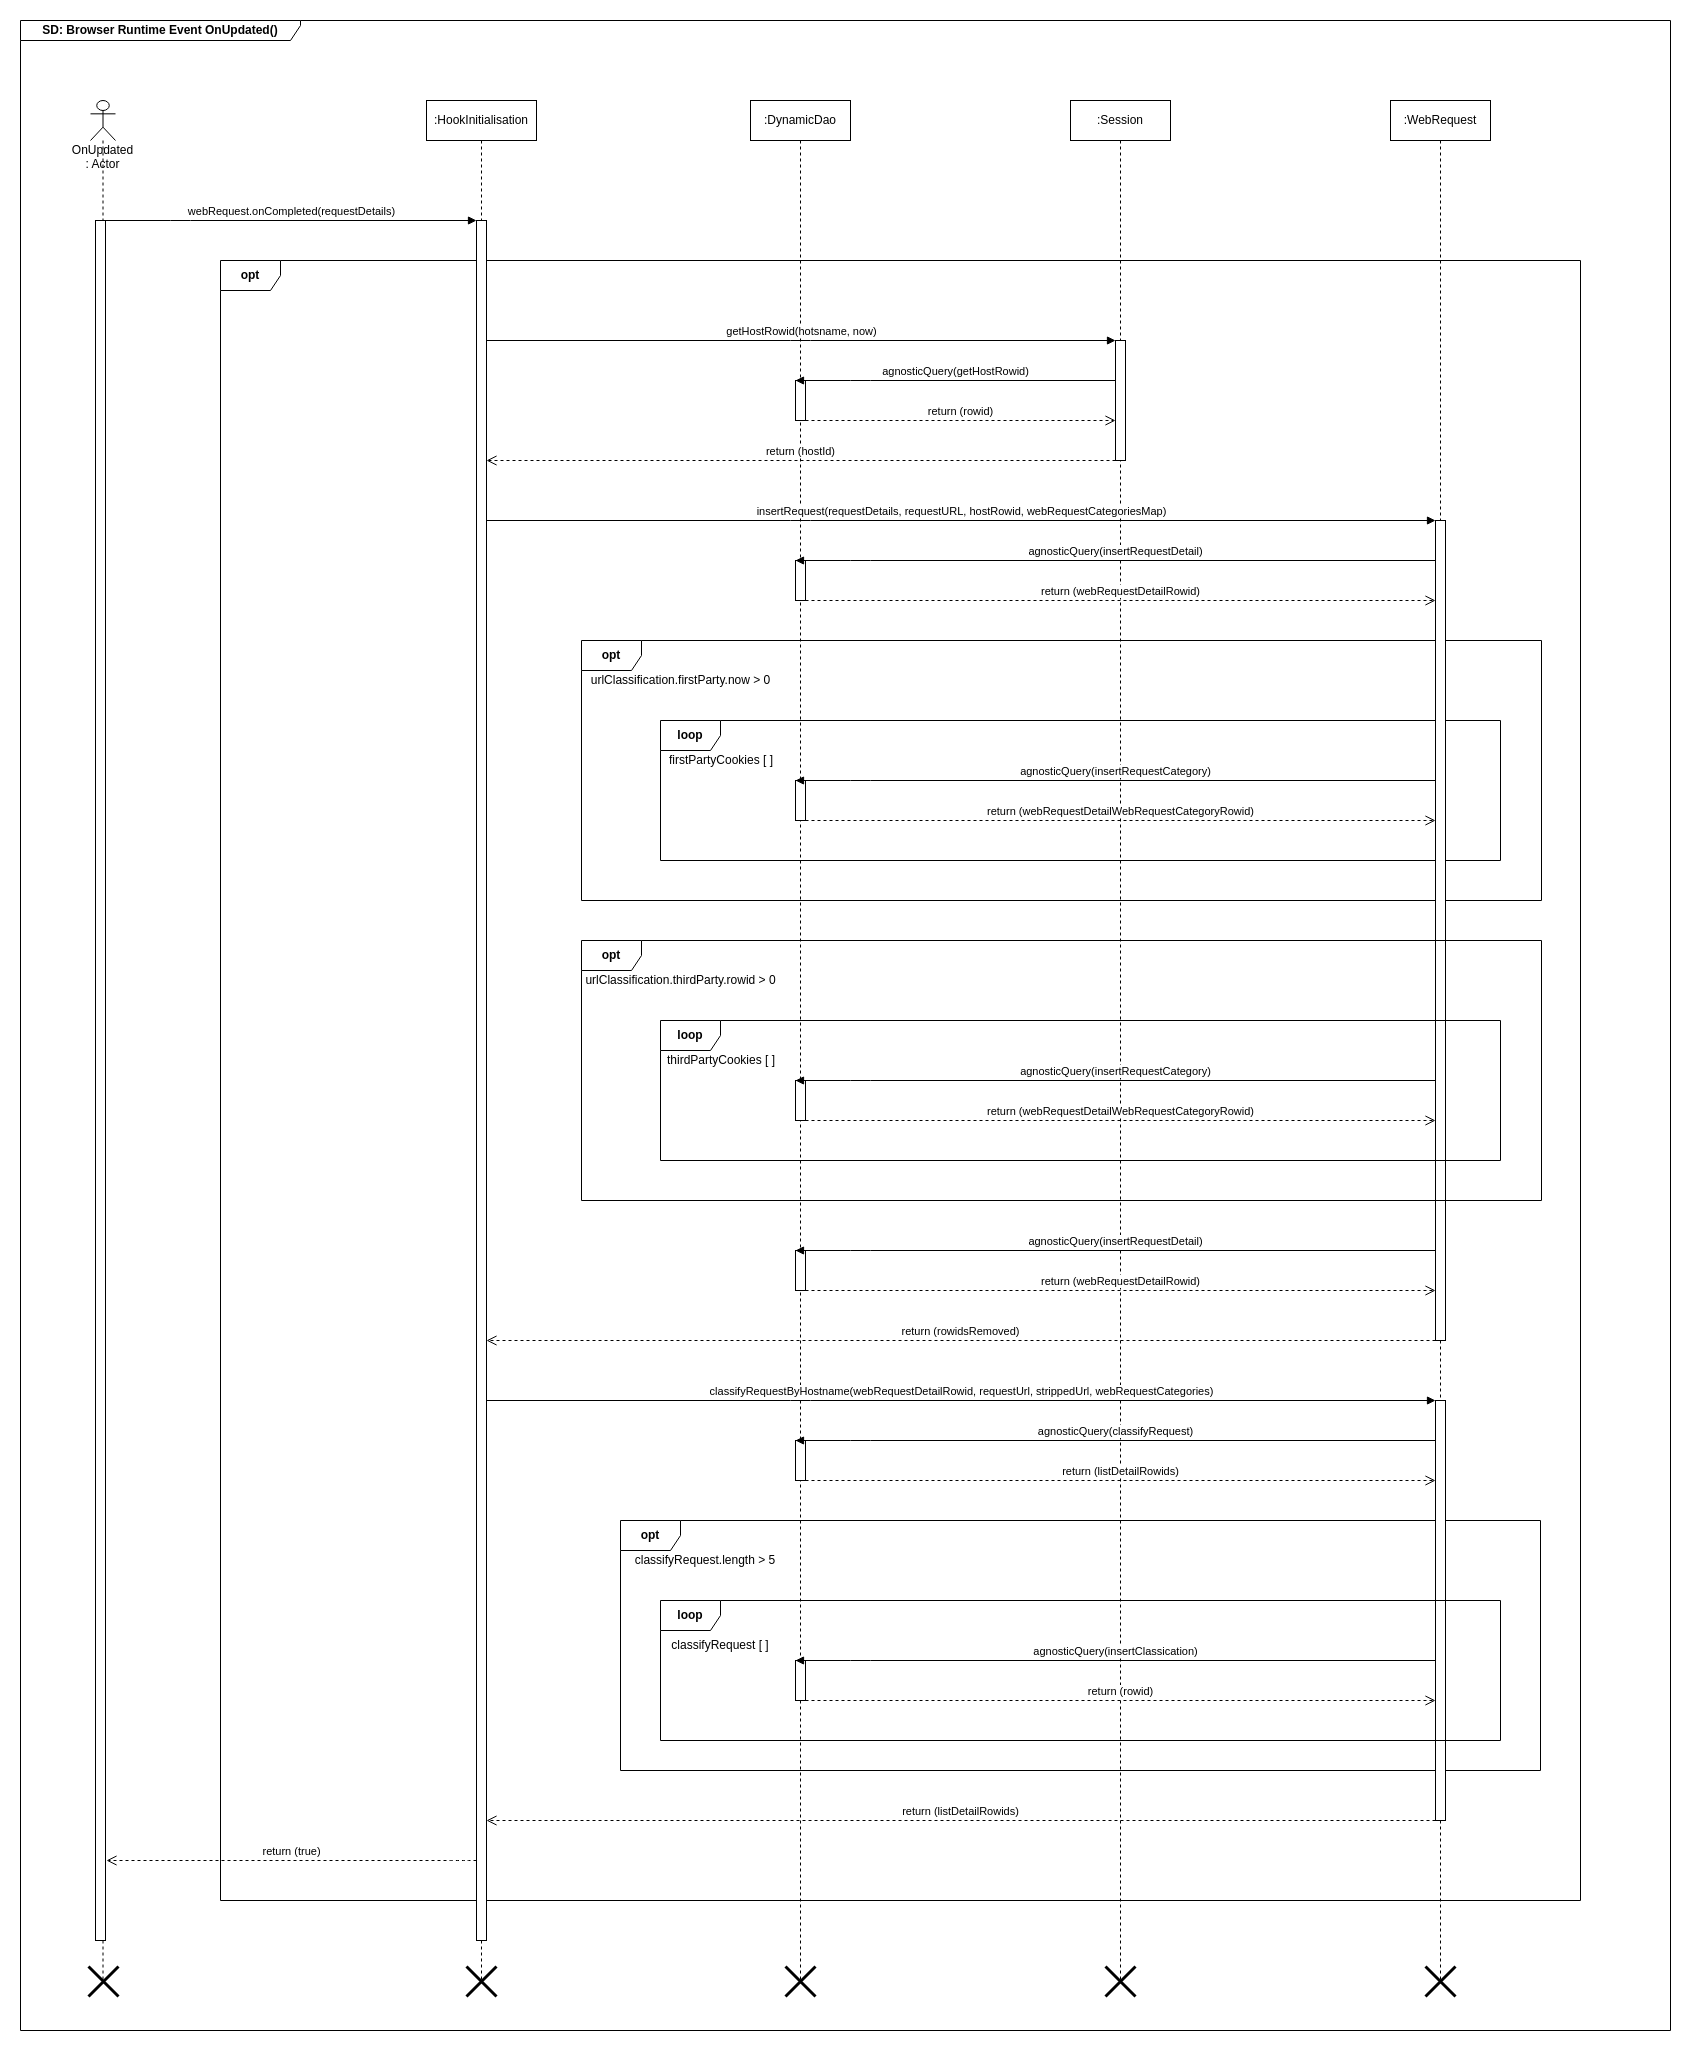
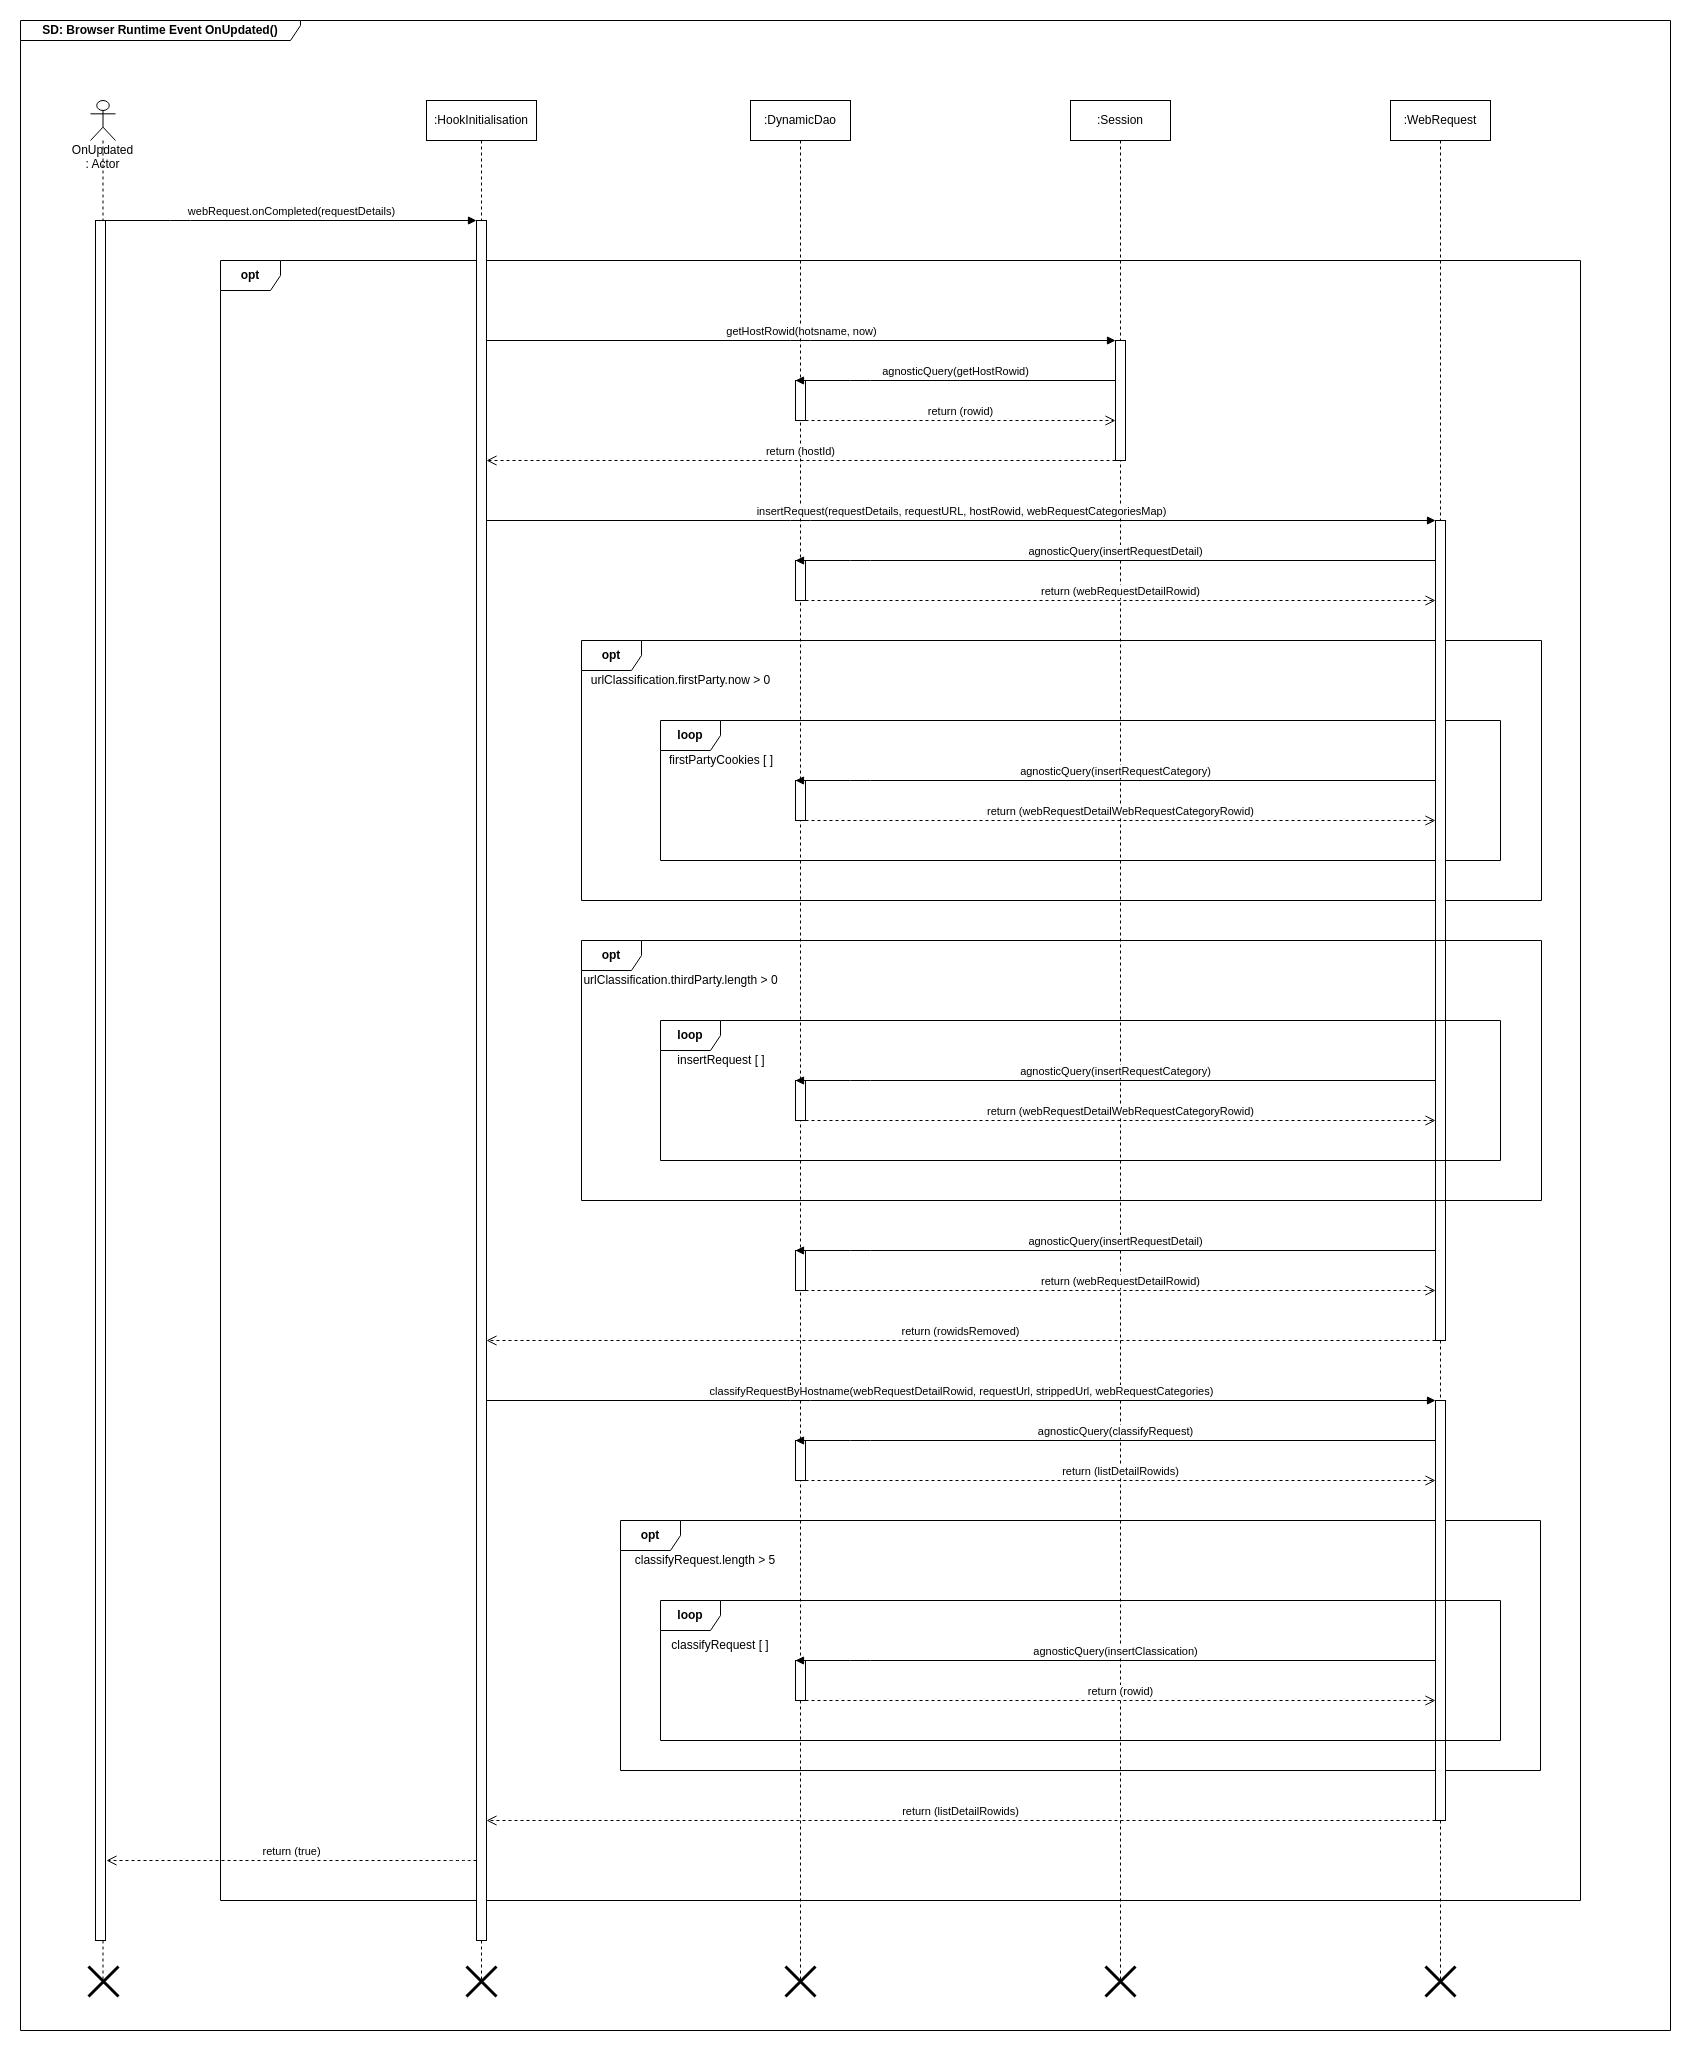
(681, 981) -> (681, 981)
(722, 1061) -> (722, 1061)
